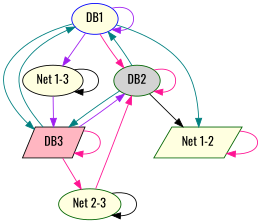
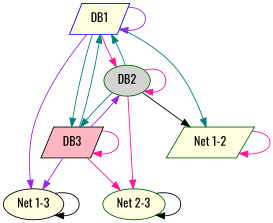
(95, 19) -> (100, 19)
(53, 107) -> (55, 170)
(112, 147) -> (130, 138)
